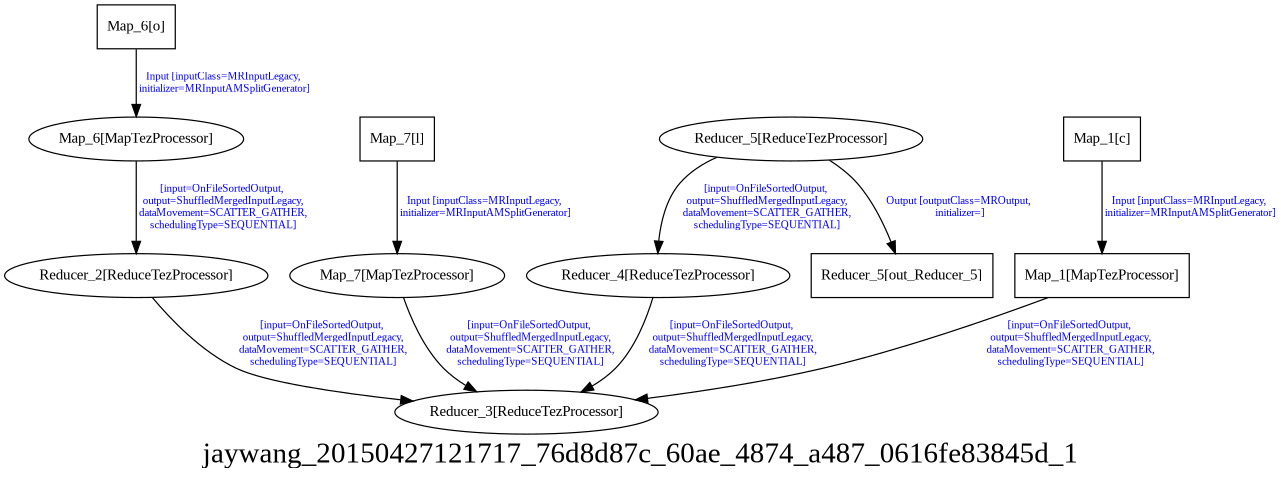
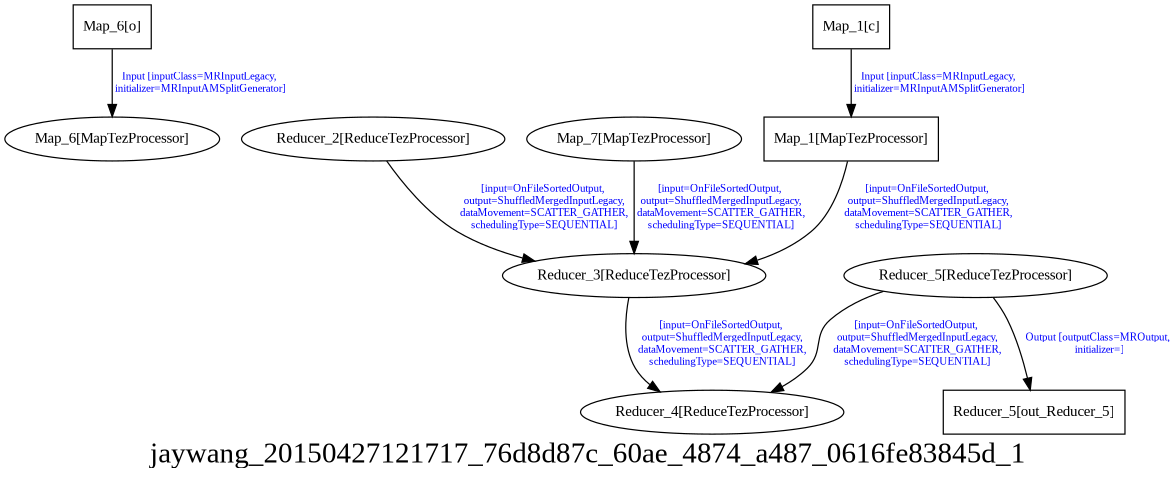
(397, 139) -> none
(136, 201) -> none
(631, 348) -> (627, 345)
